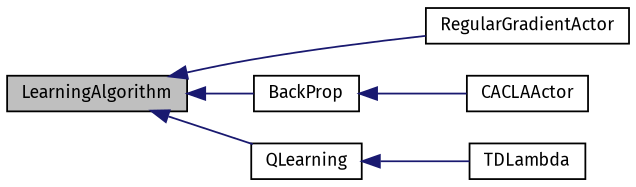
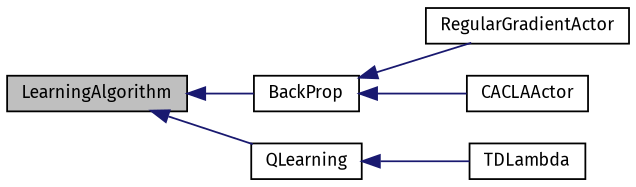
(306, 51) -> (424, 58)
